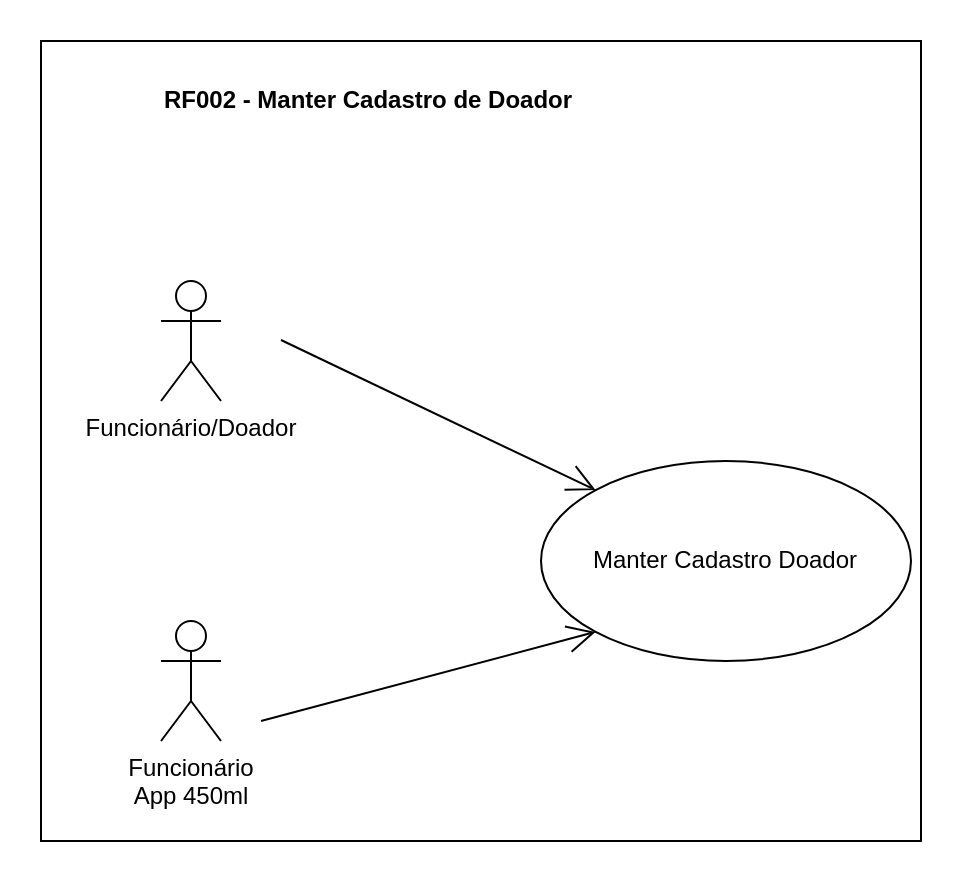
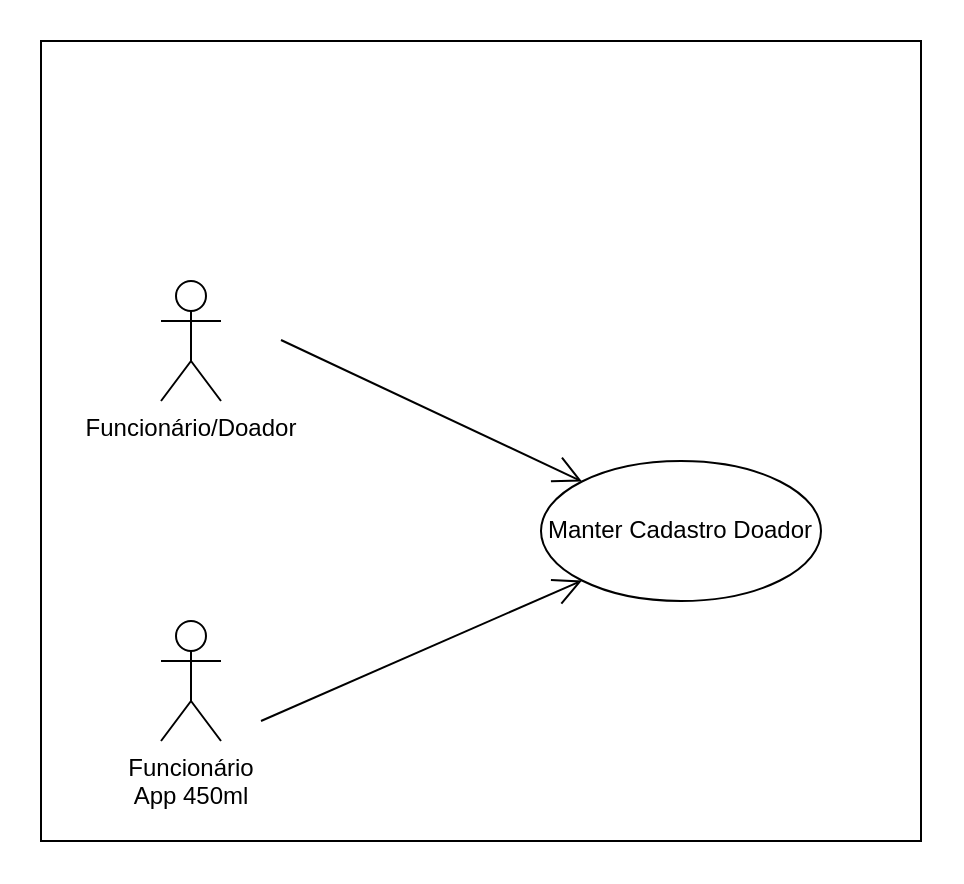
(501, 101) -> none
(726, 561) -> (681, 531)
